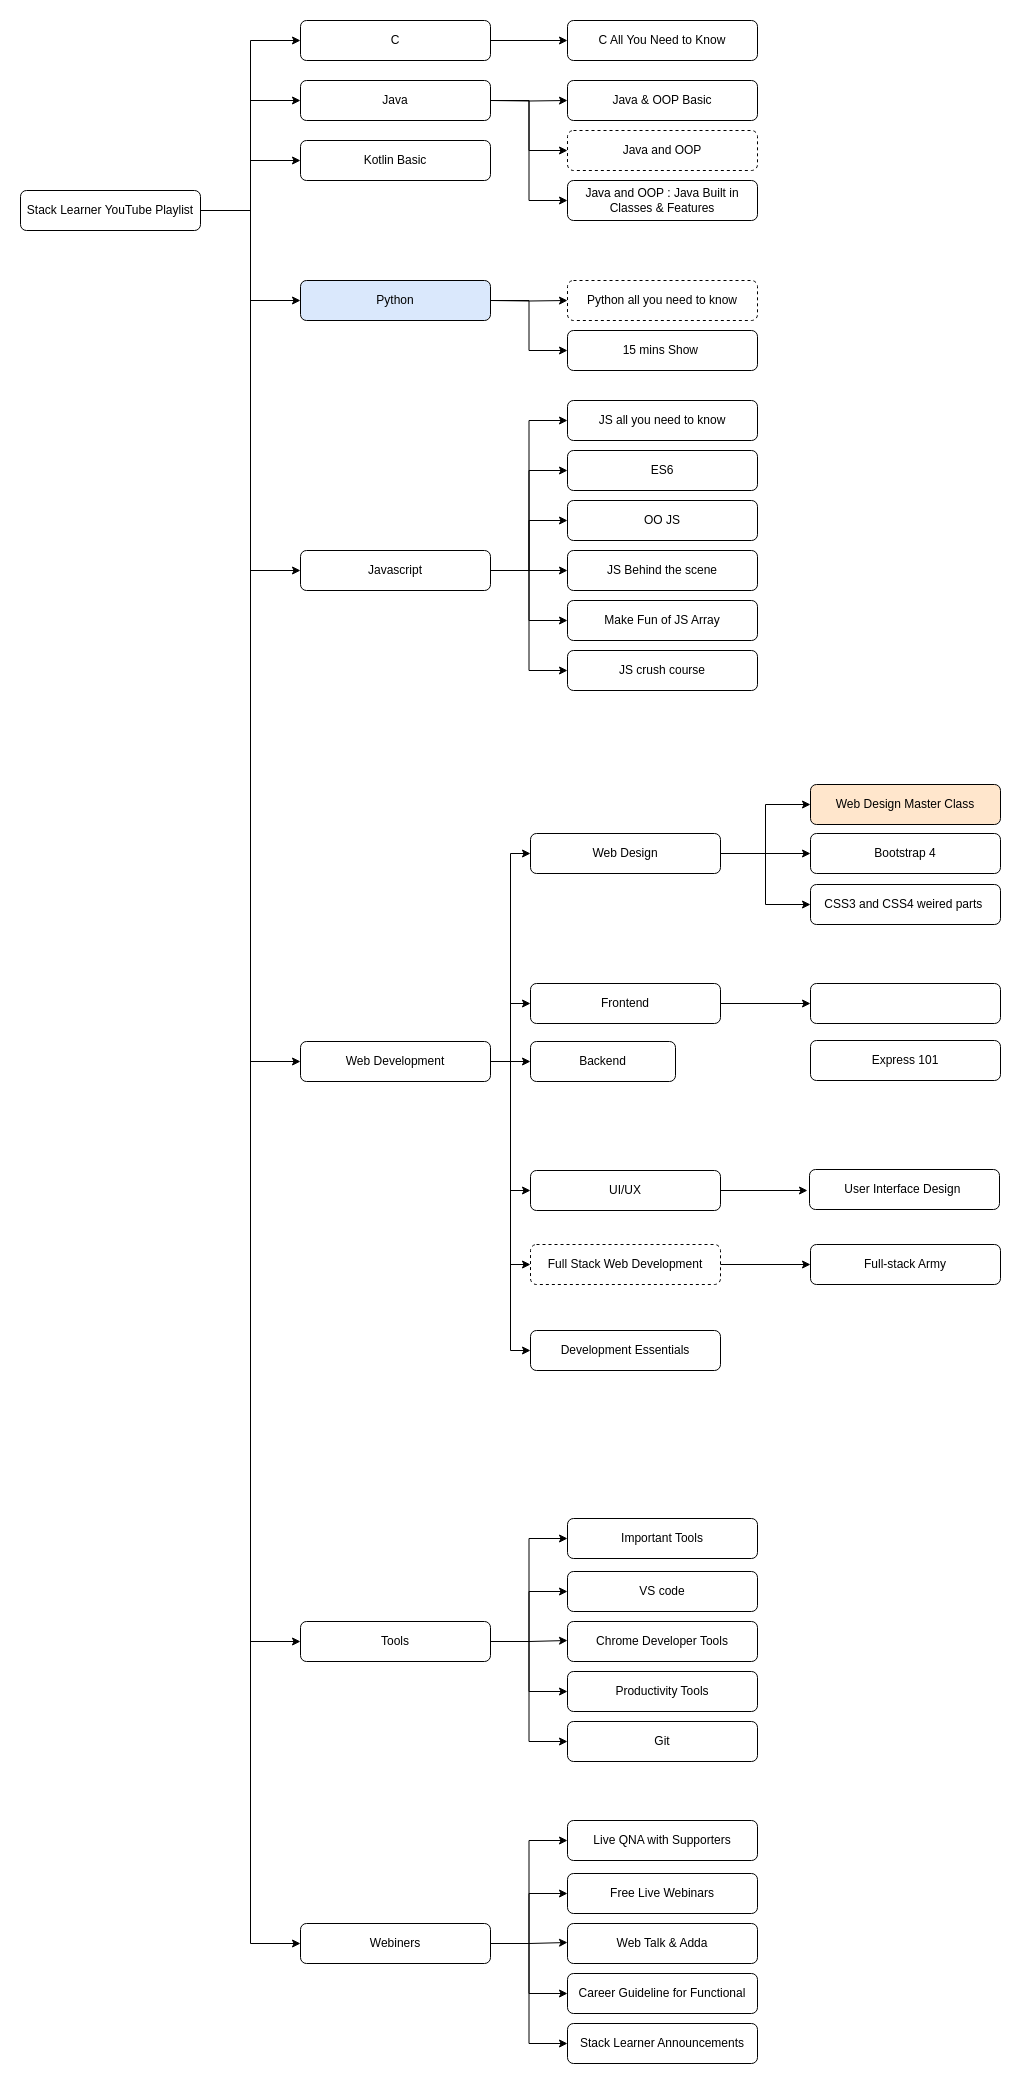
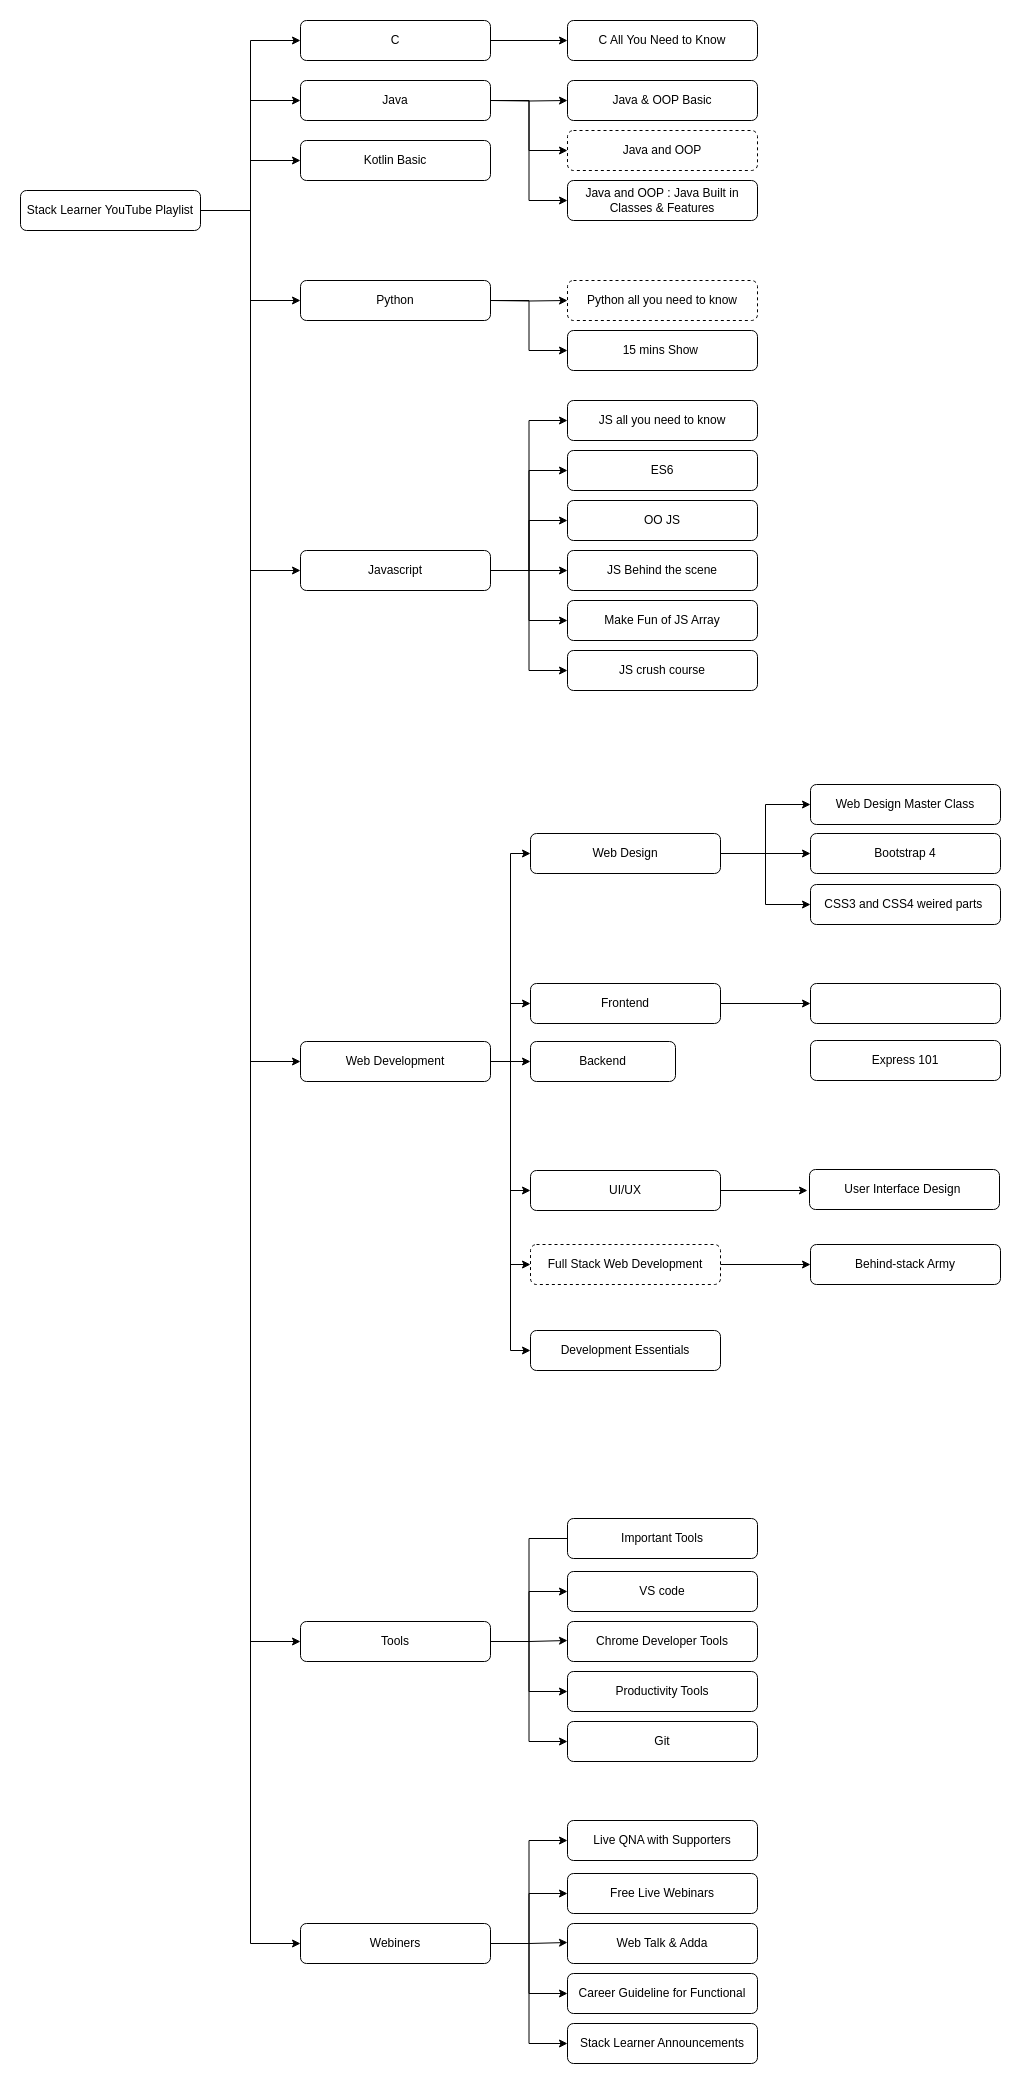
(396, 301) -> (396, 301)
(906, 805) -> (906, 805)
(906, 1265) -> (906, 1265)
(559, 1539) -> (562, 1539)
